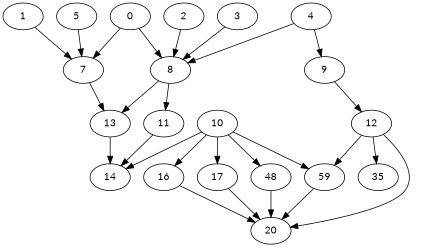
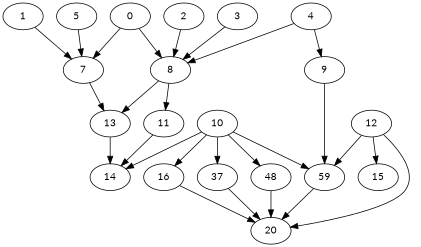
(345, 94) -> (325, 120)
(217, 177) -> (217, 177)
(378, 177) -> (378, 177)
